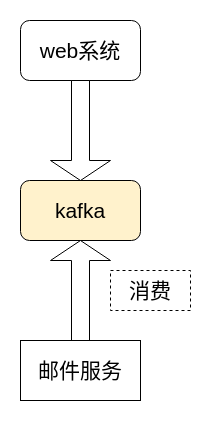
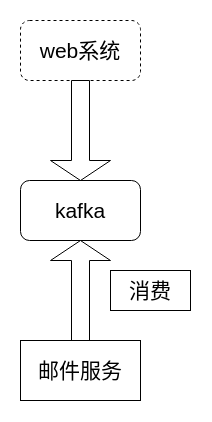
(81, 51) -> (81, 51)
(81, 211) -> (81, 211)
(151, 291) -> (151, 291)
